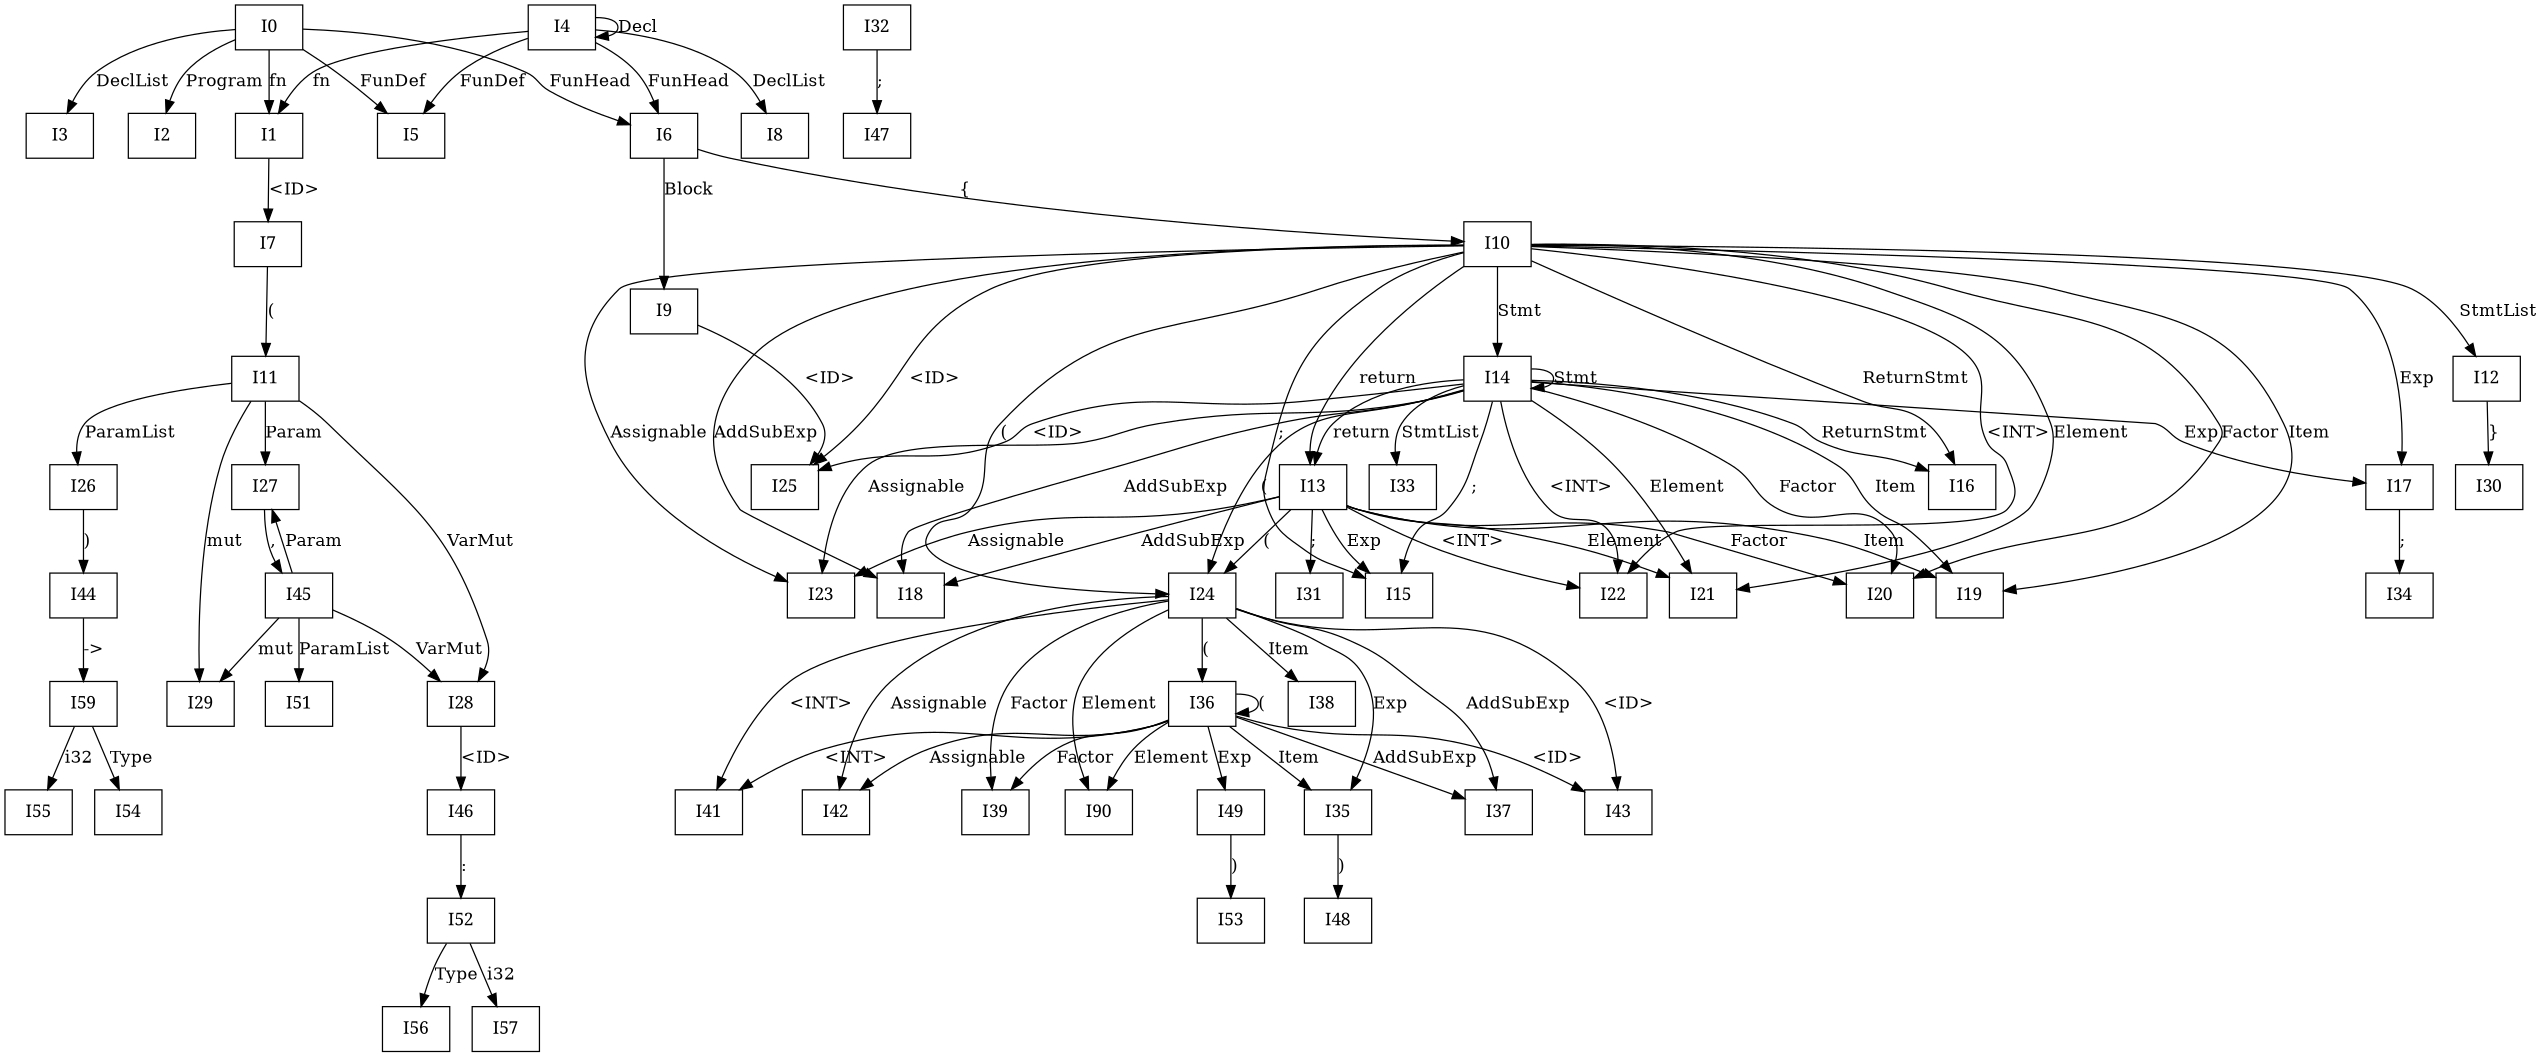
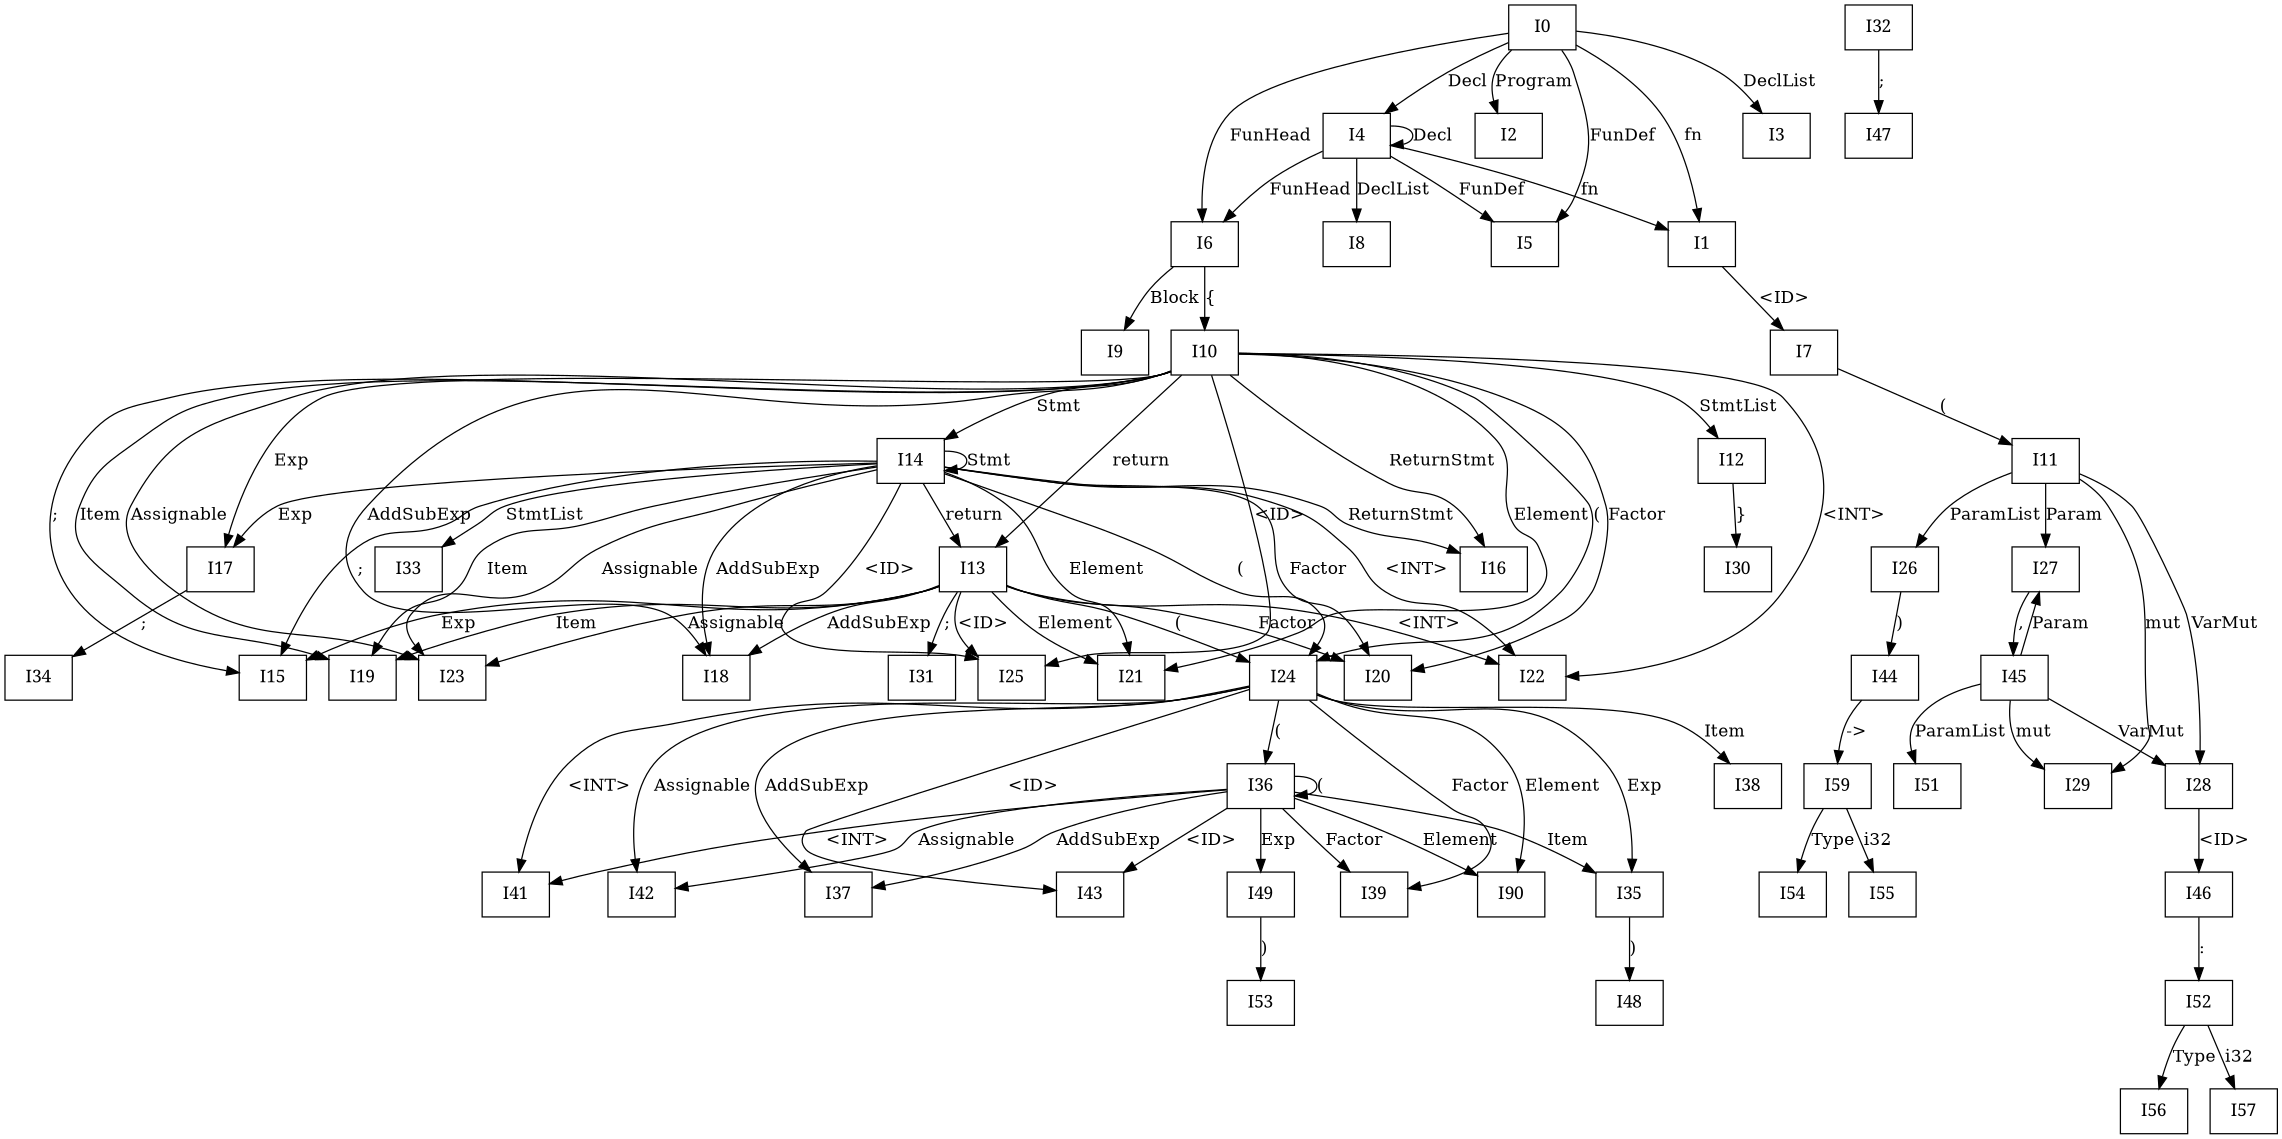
none -> (1450, 71)
(781, 374) -> (955, 622)
